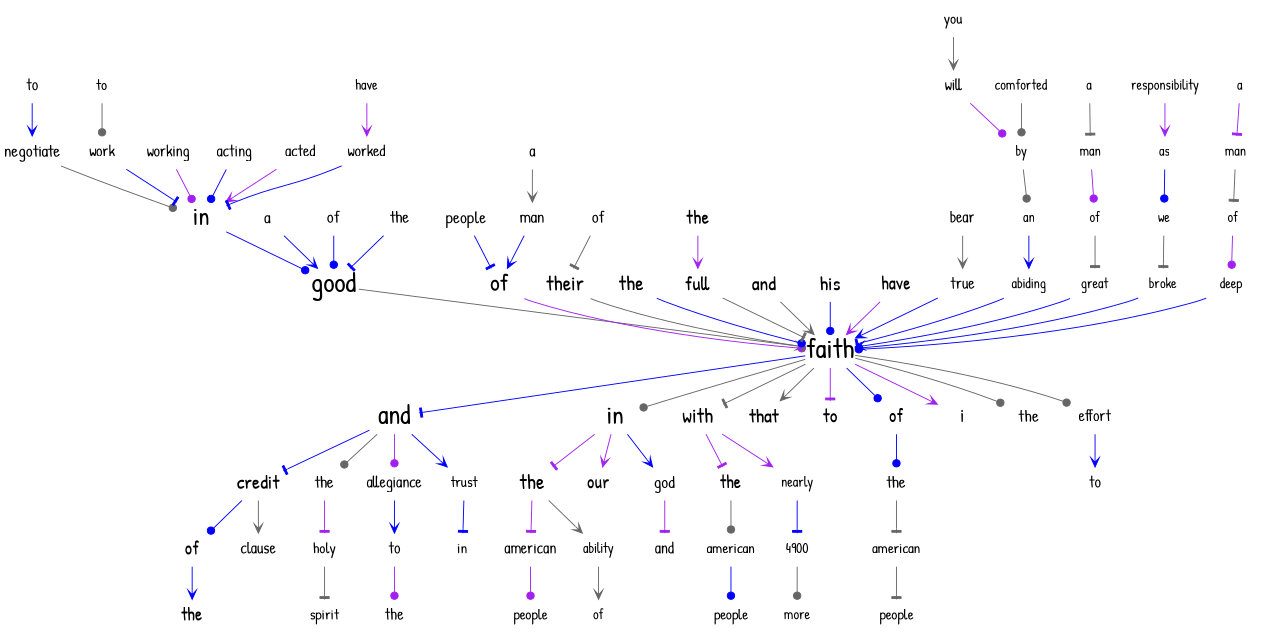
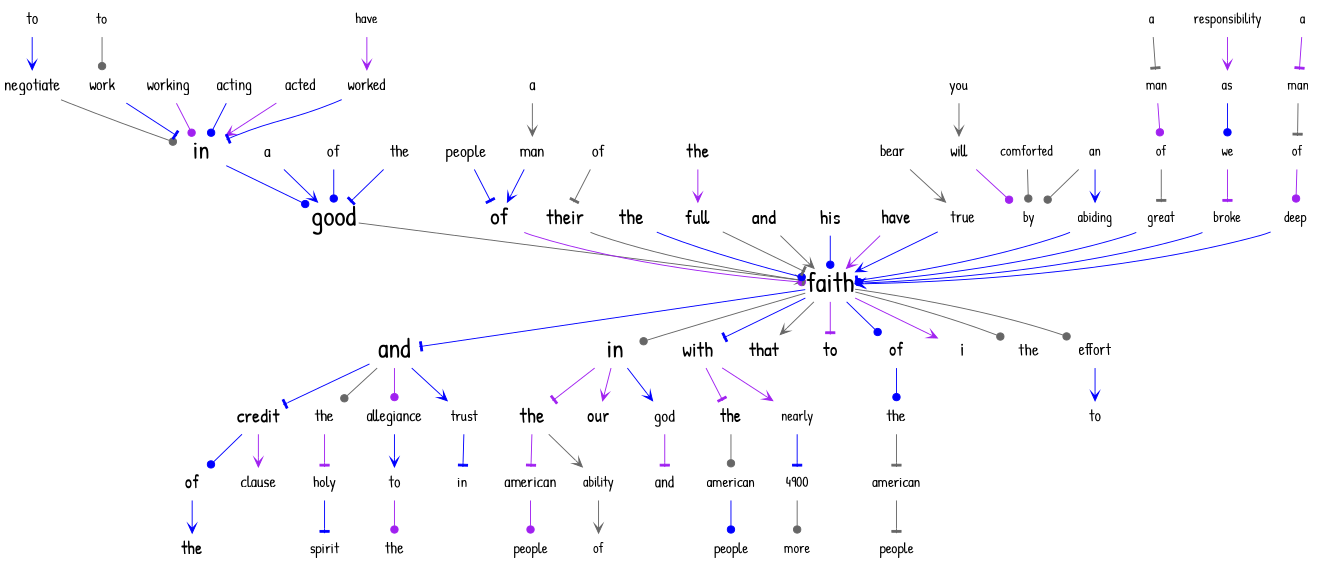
(1025, 182) -> (1065, 183)
(1164, 250) -> (1227, 184)
(968, 327) -> (1001, 264)
(1002, 330) -> (1035, 268)
(1036, 333) -> (1069, 270)
(766, 383) -> (766, 317)
(258, 512) -> (258, 446)
(325, 581) -> (325, 515)
